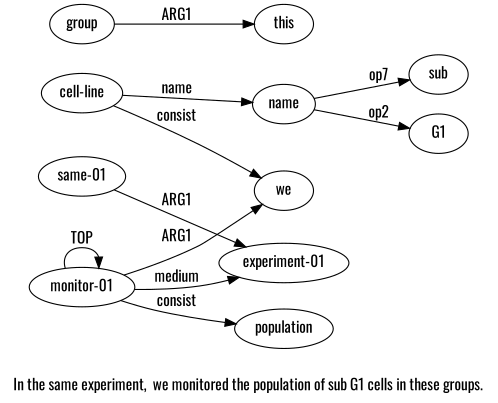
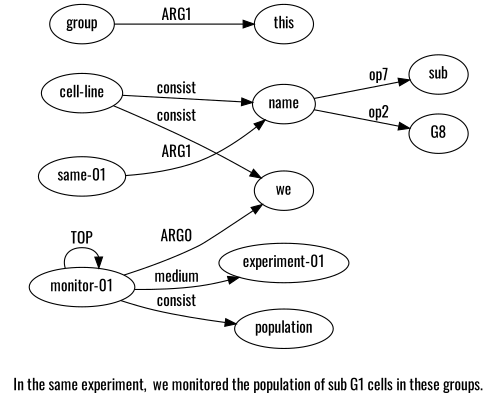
(177, 89) -> (177, 89)
(439, 134) -> (439, 134)
(175, 216) -> (195, 163)
(177, 237) -> (177, 237)
